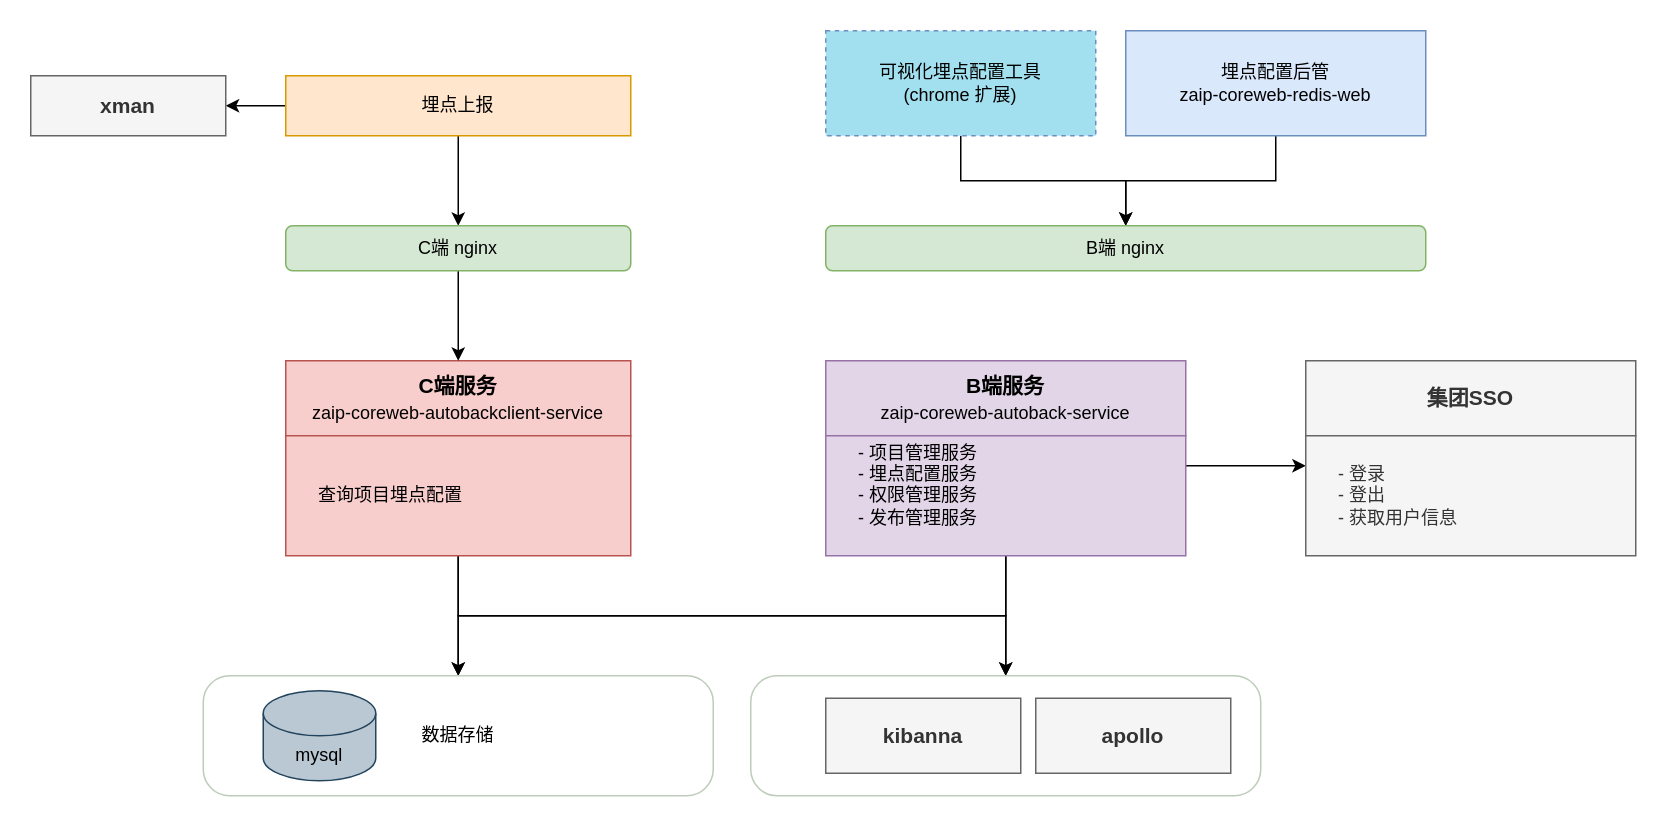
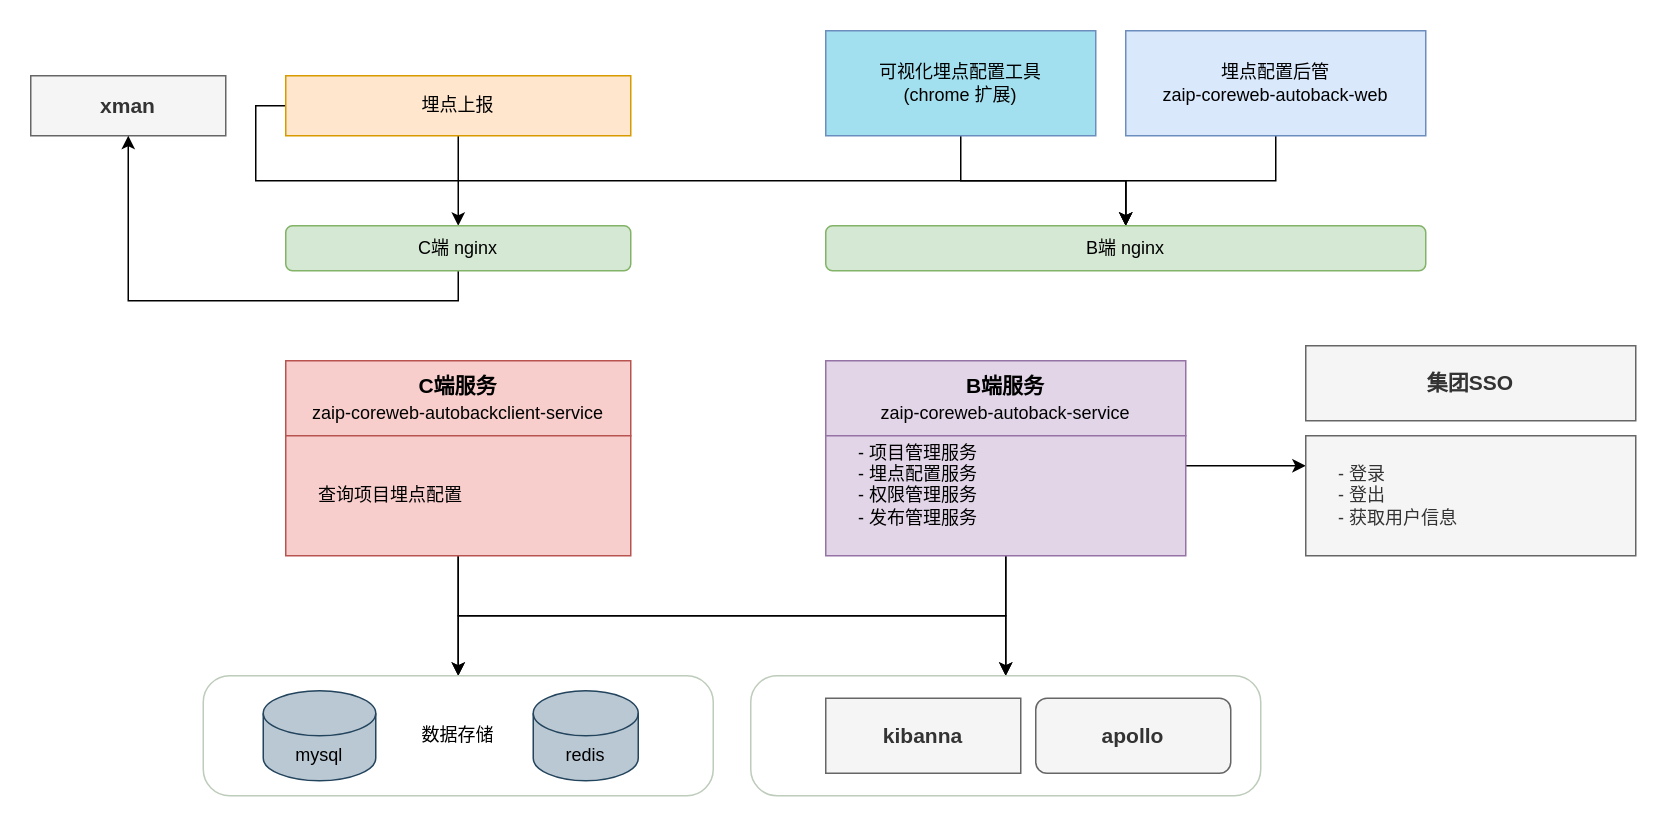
(961, 83) -> (961, 83)
(1276, 83) -> (1276, 83)
(246, 106) -> (569, 181)
(458, 324) -> (217, 301)
(1471, 398) -> (1471, 383)
none -> (586, 736)
(1133, 736) -> (1133, 736)
